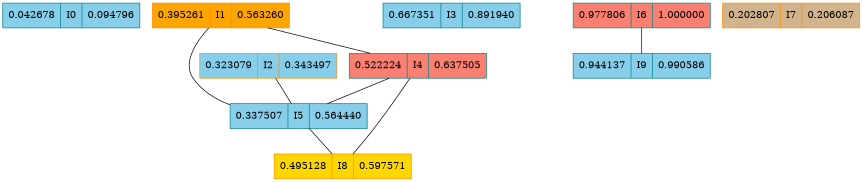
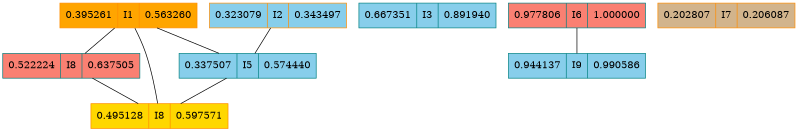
(71, 16) -> none
none -> (149, 65)
(418, 65) -> (71, 65)
(358, 91) -> none
(338, 116) -> (287, 65)
